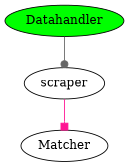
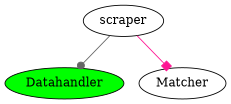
(64, 49) -> (97, 49)
